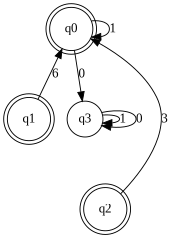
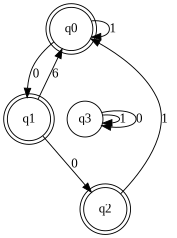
(78, 71) -> (35, 62)
(165, 119) -> (165, 119)
none -> (64, 161)
